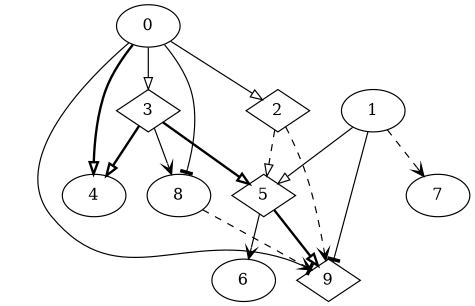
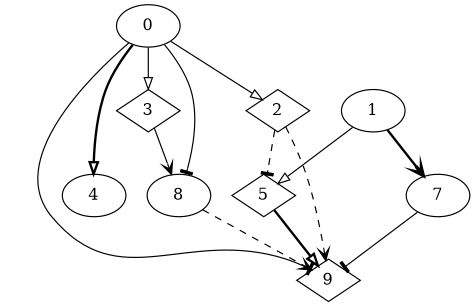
(126, 146) -> none
(402, 148) -> (402, 148)
(201, 150) -> none
(271, 150) -> (271, 150)
(351, 194) -> (382, 239)
(244, 280) -> none
